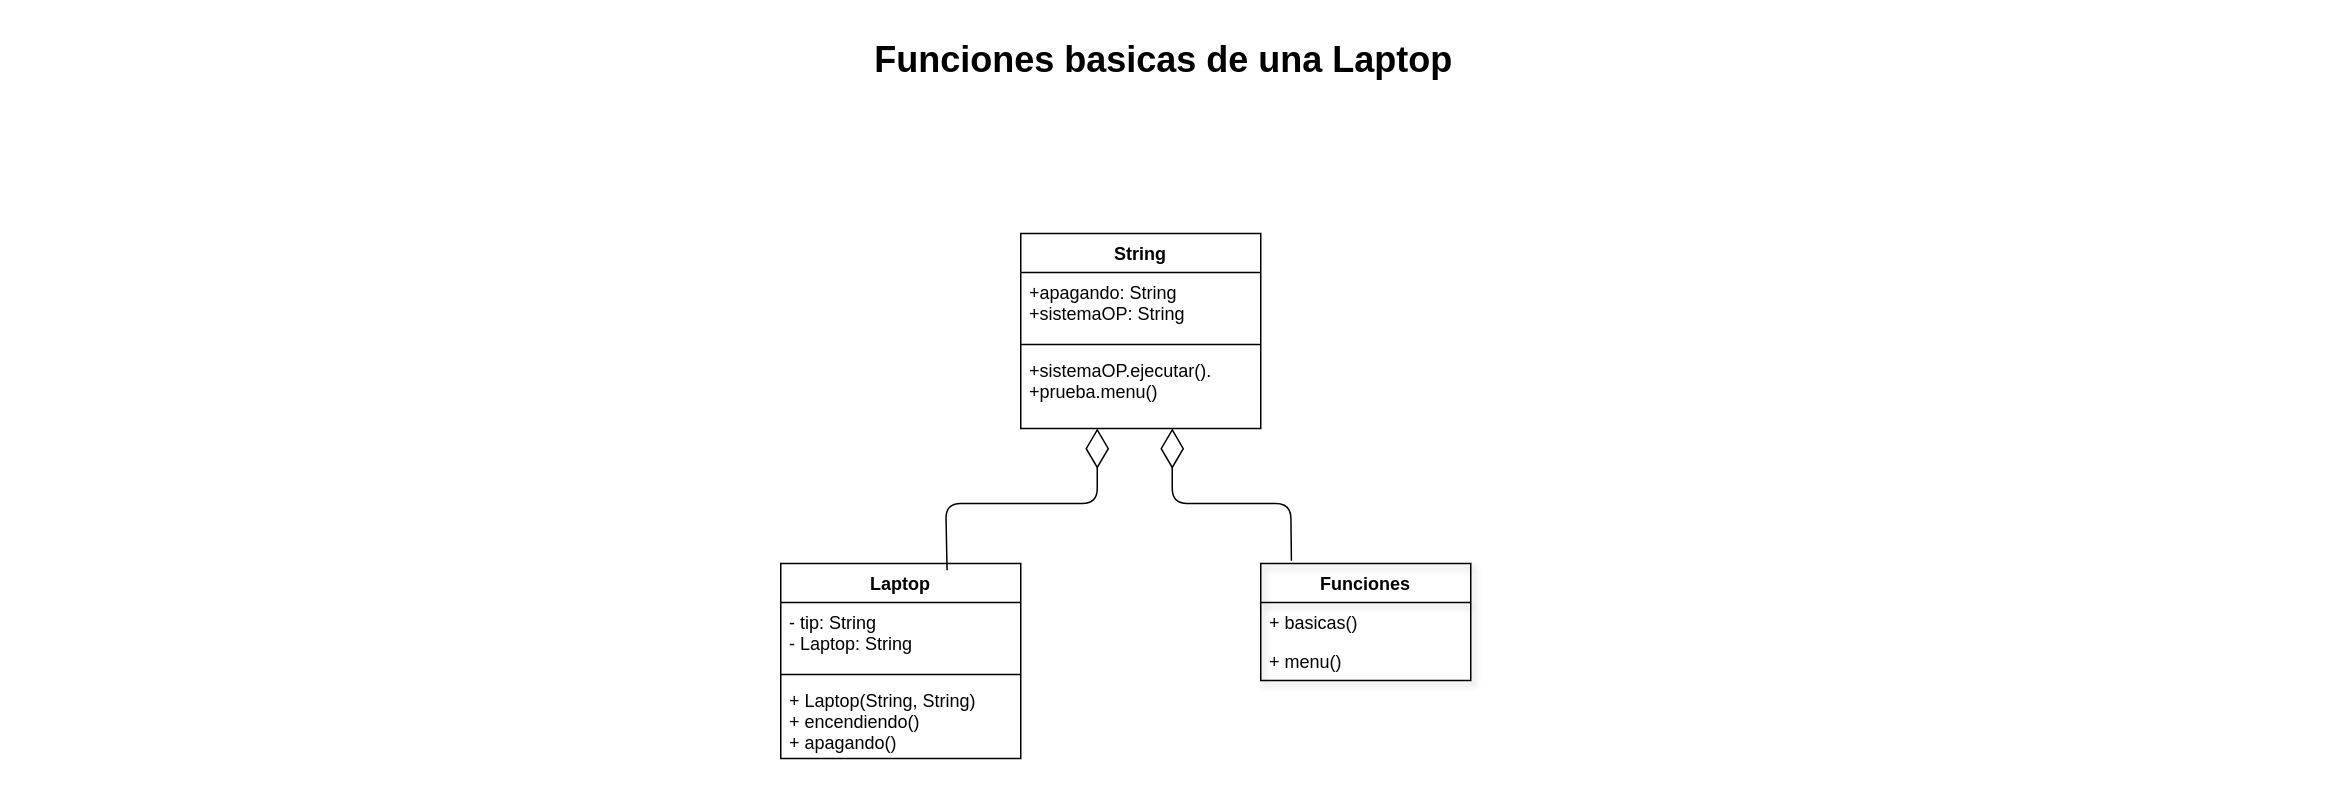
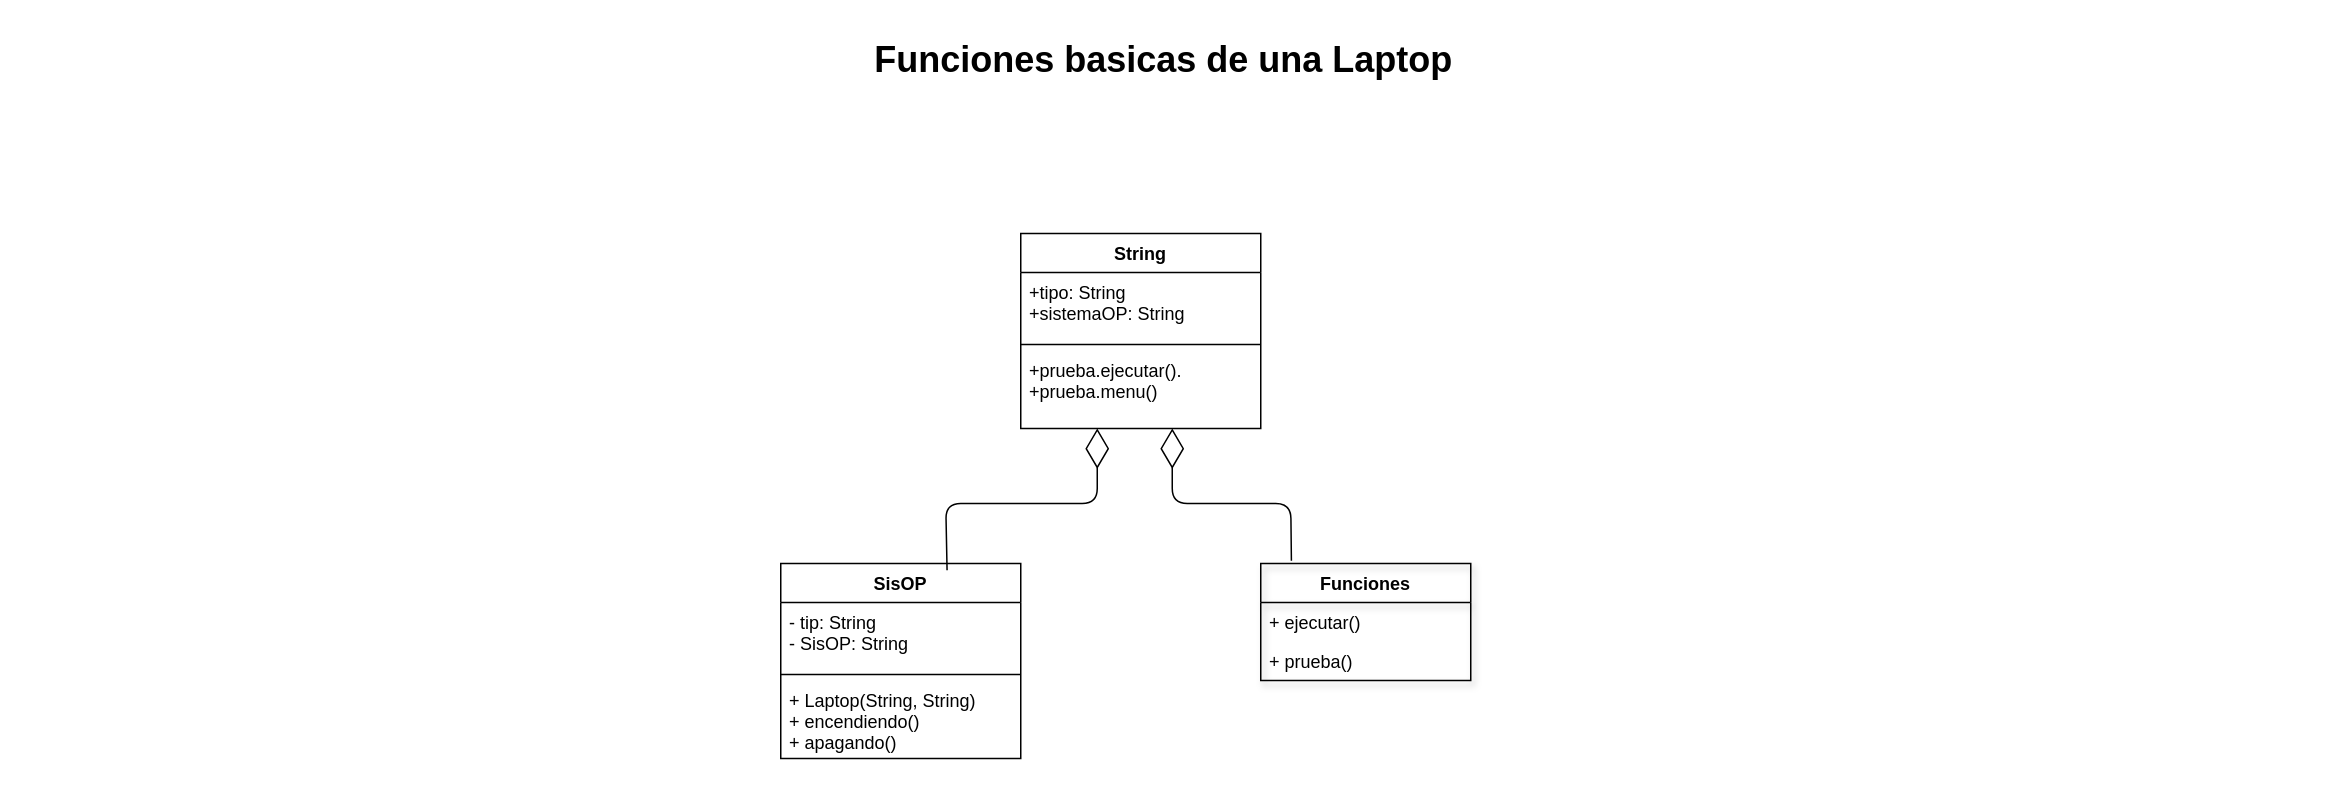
(1108, 293) -> (1085, 293)
(1133, 371) -> (1120, 371)
(900, 584) -> (900, 584)
(843, 623) -> (843, 623)
(1320, 623) -> (1327, 623)
(1307, 662) -> (1317, 662)
